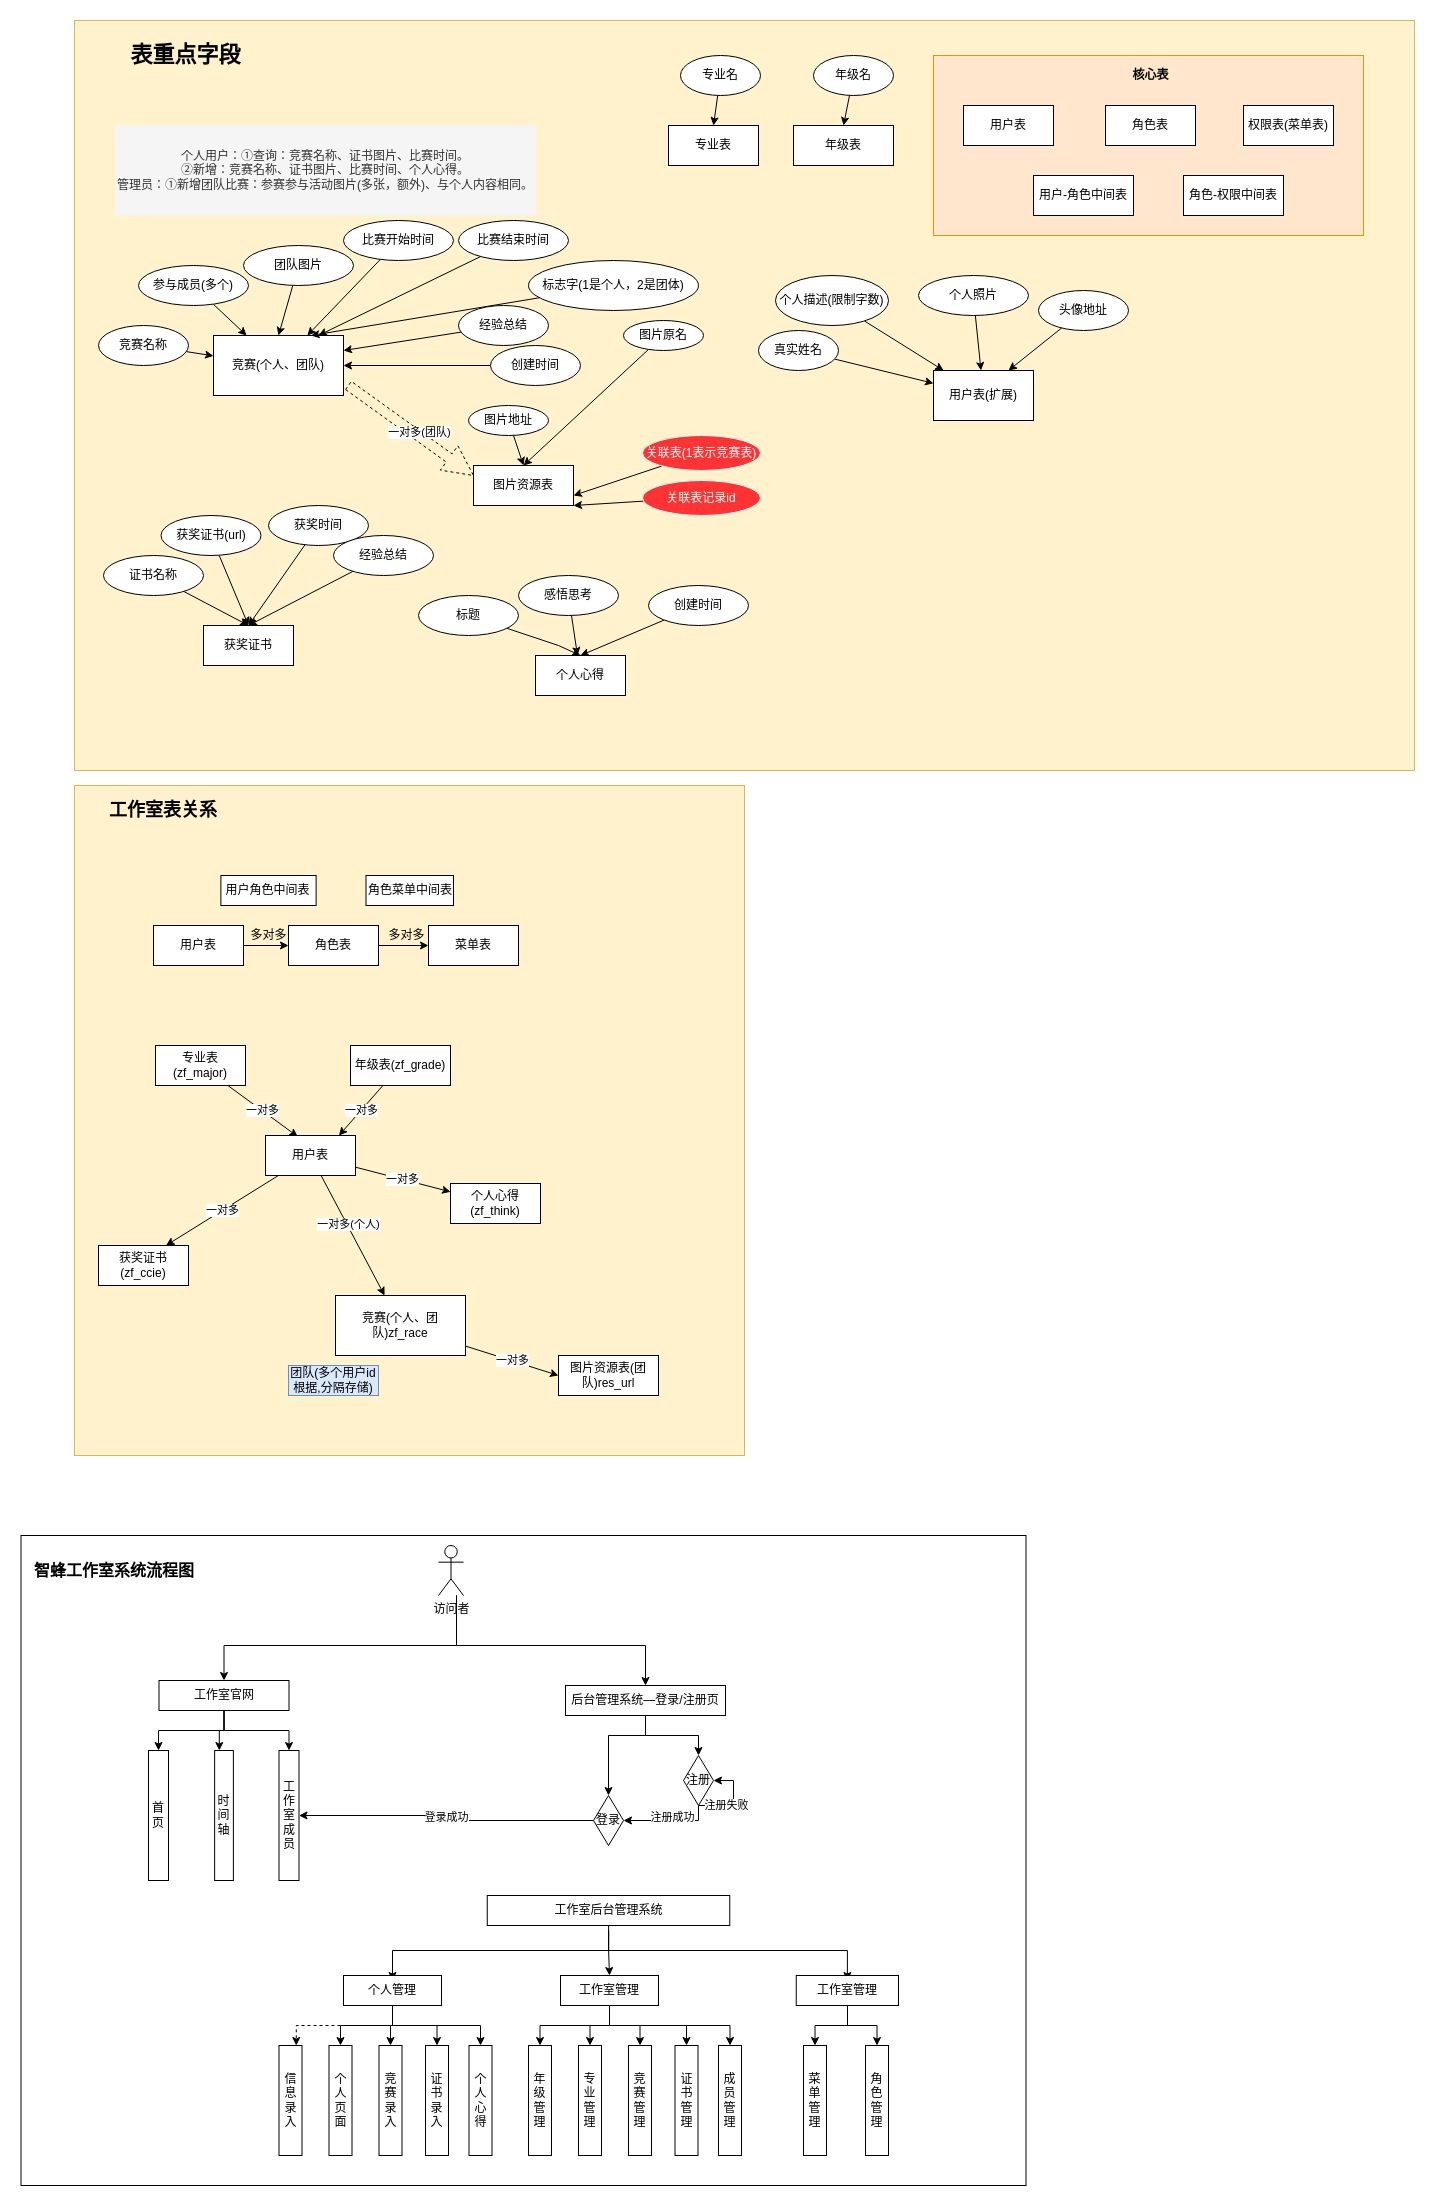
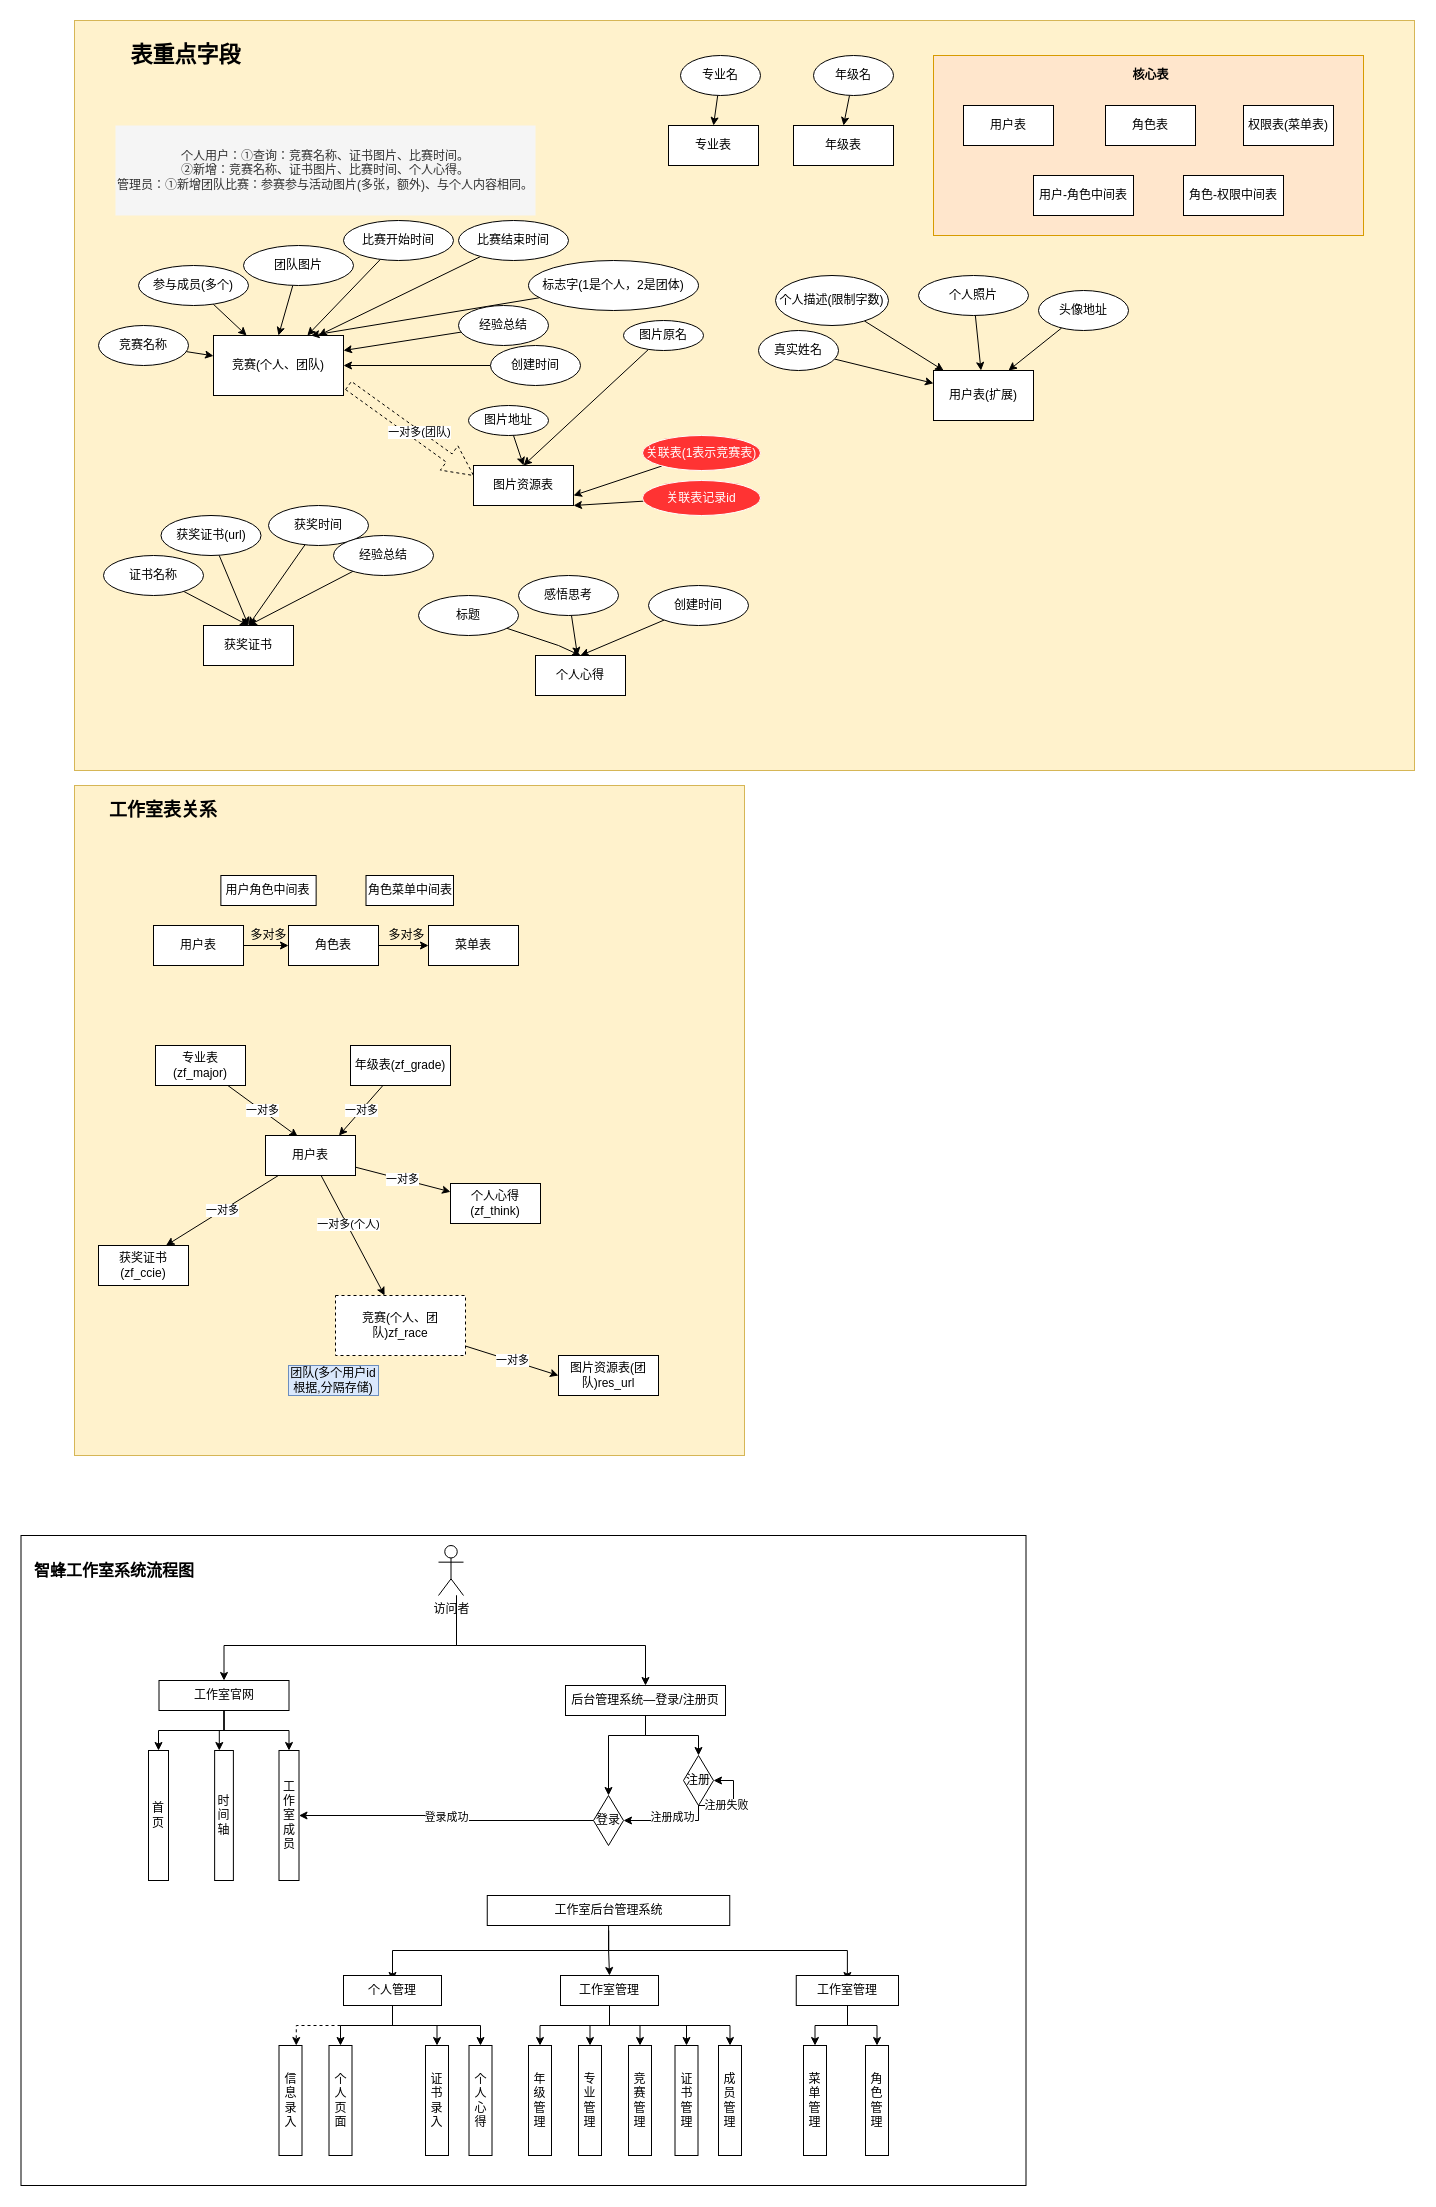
(401, 1326) -> (401, 1326)
(391, 2033) -> none
(391, 2101) -> none
